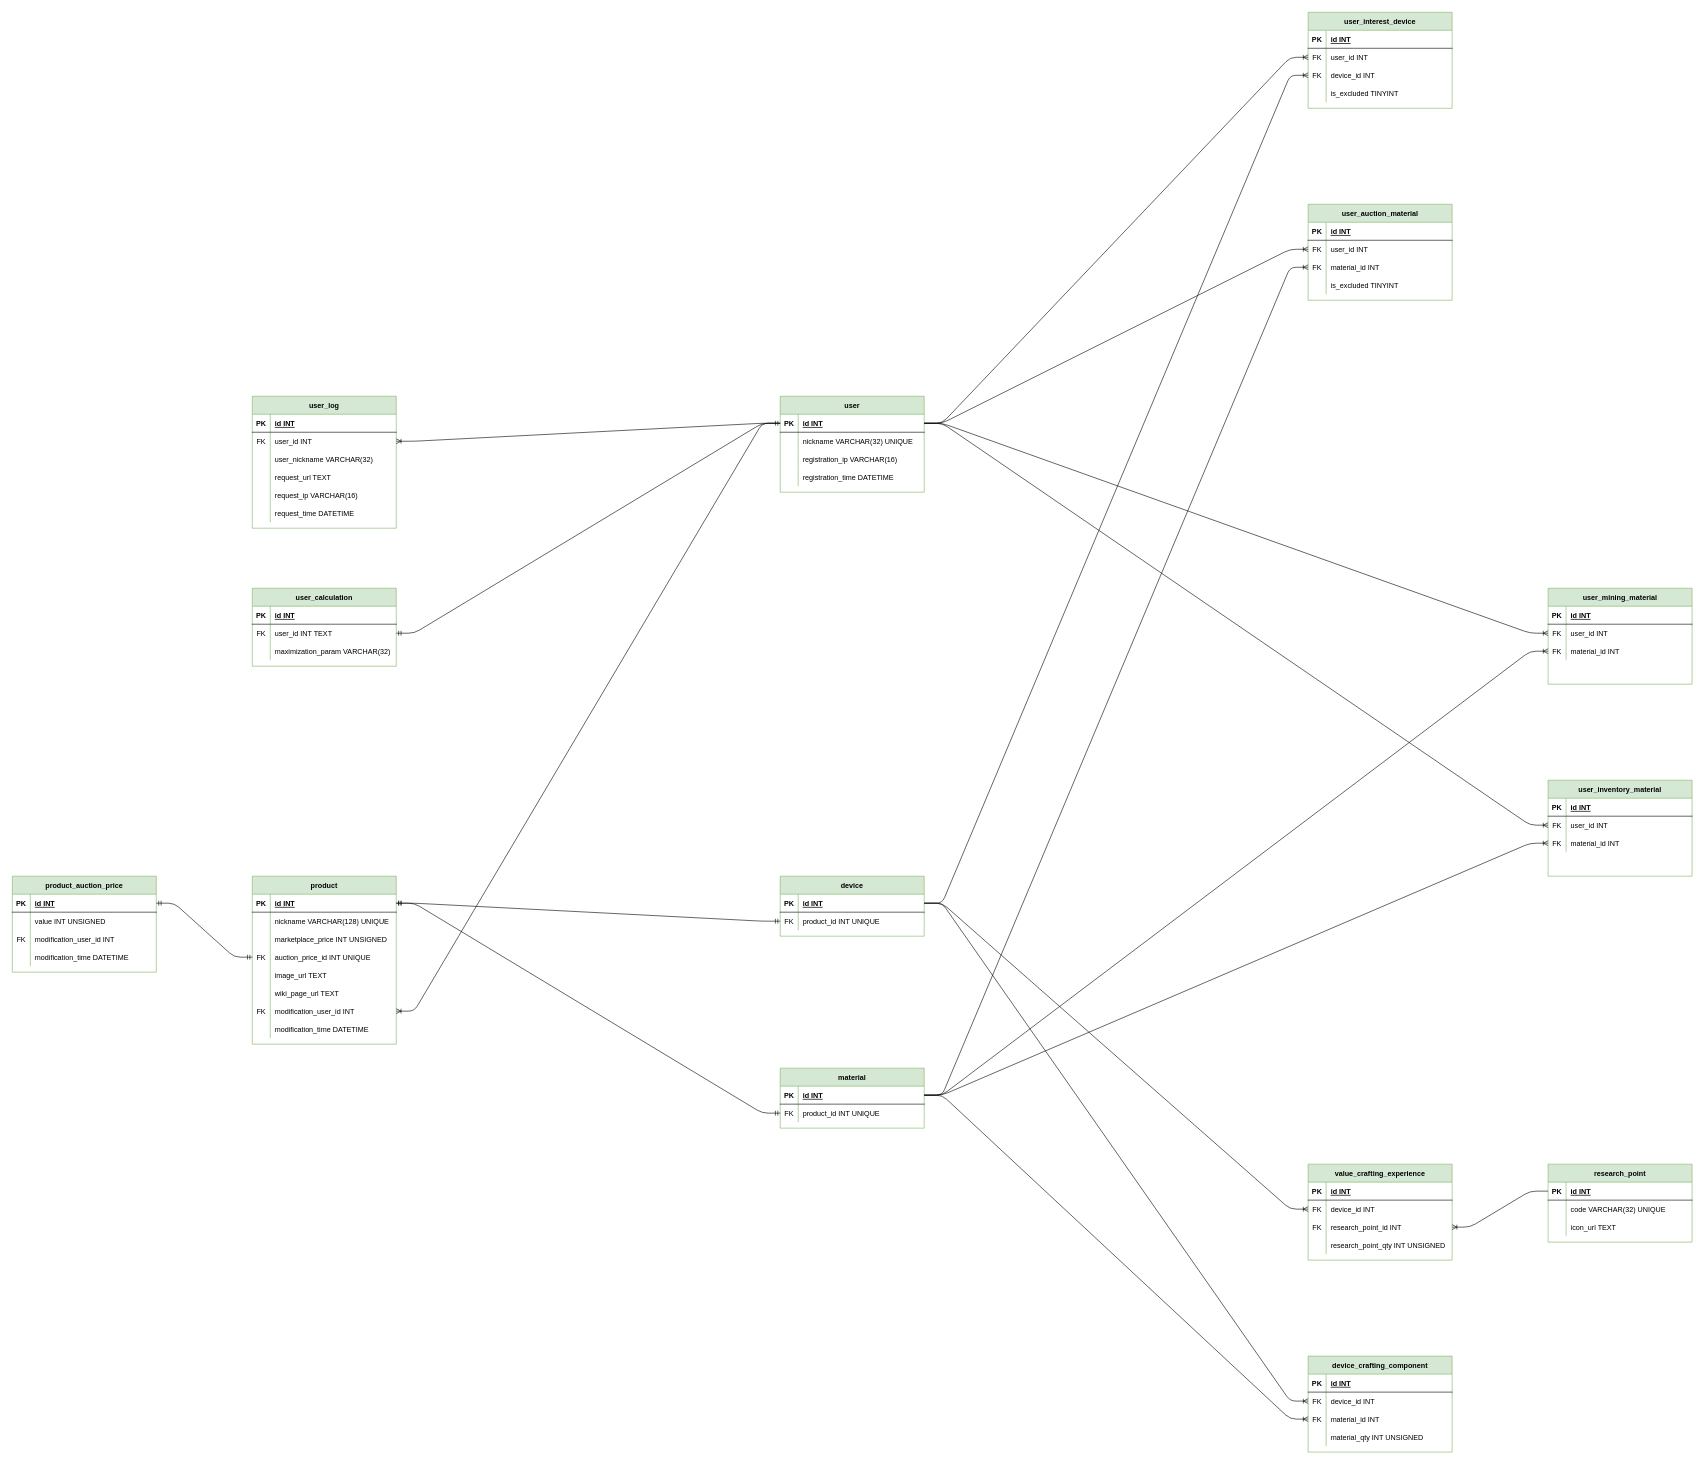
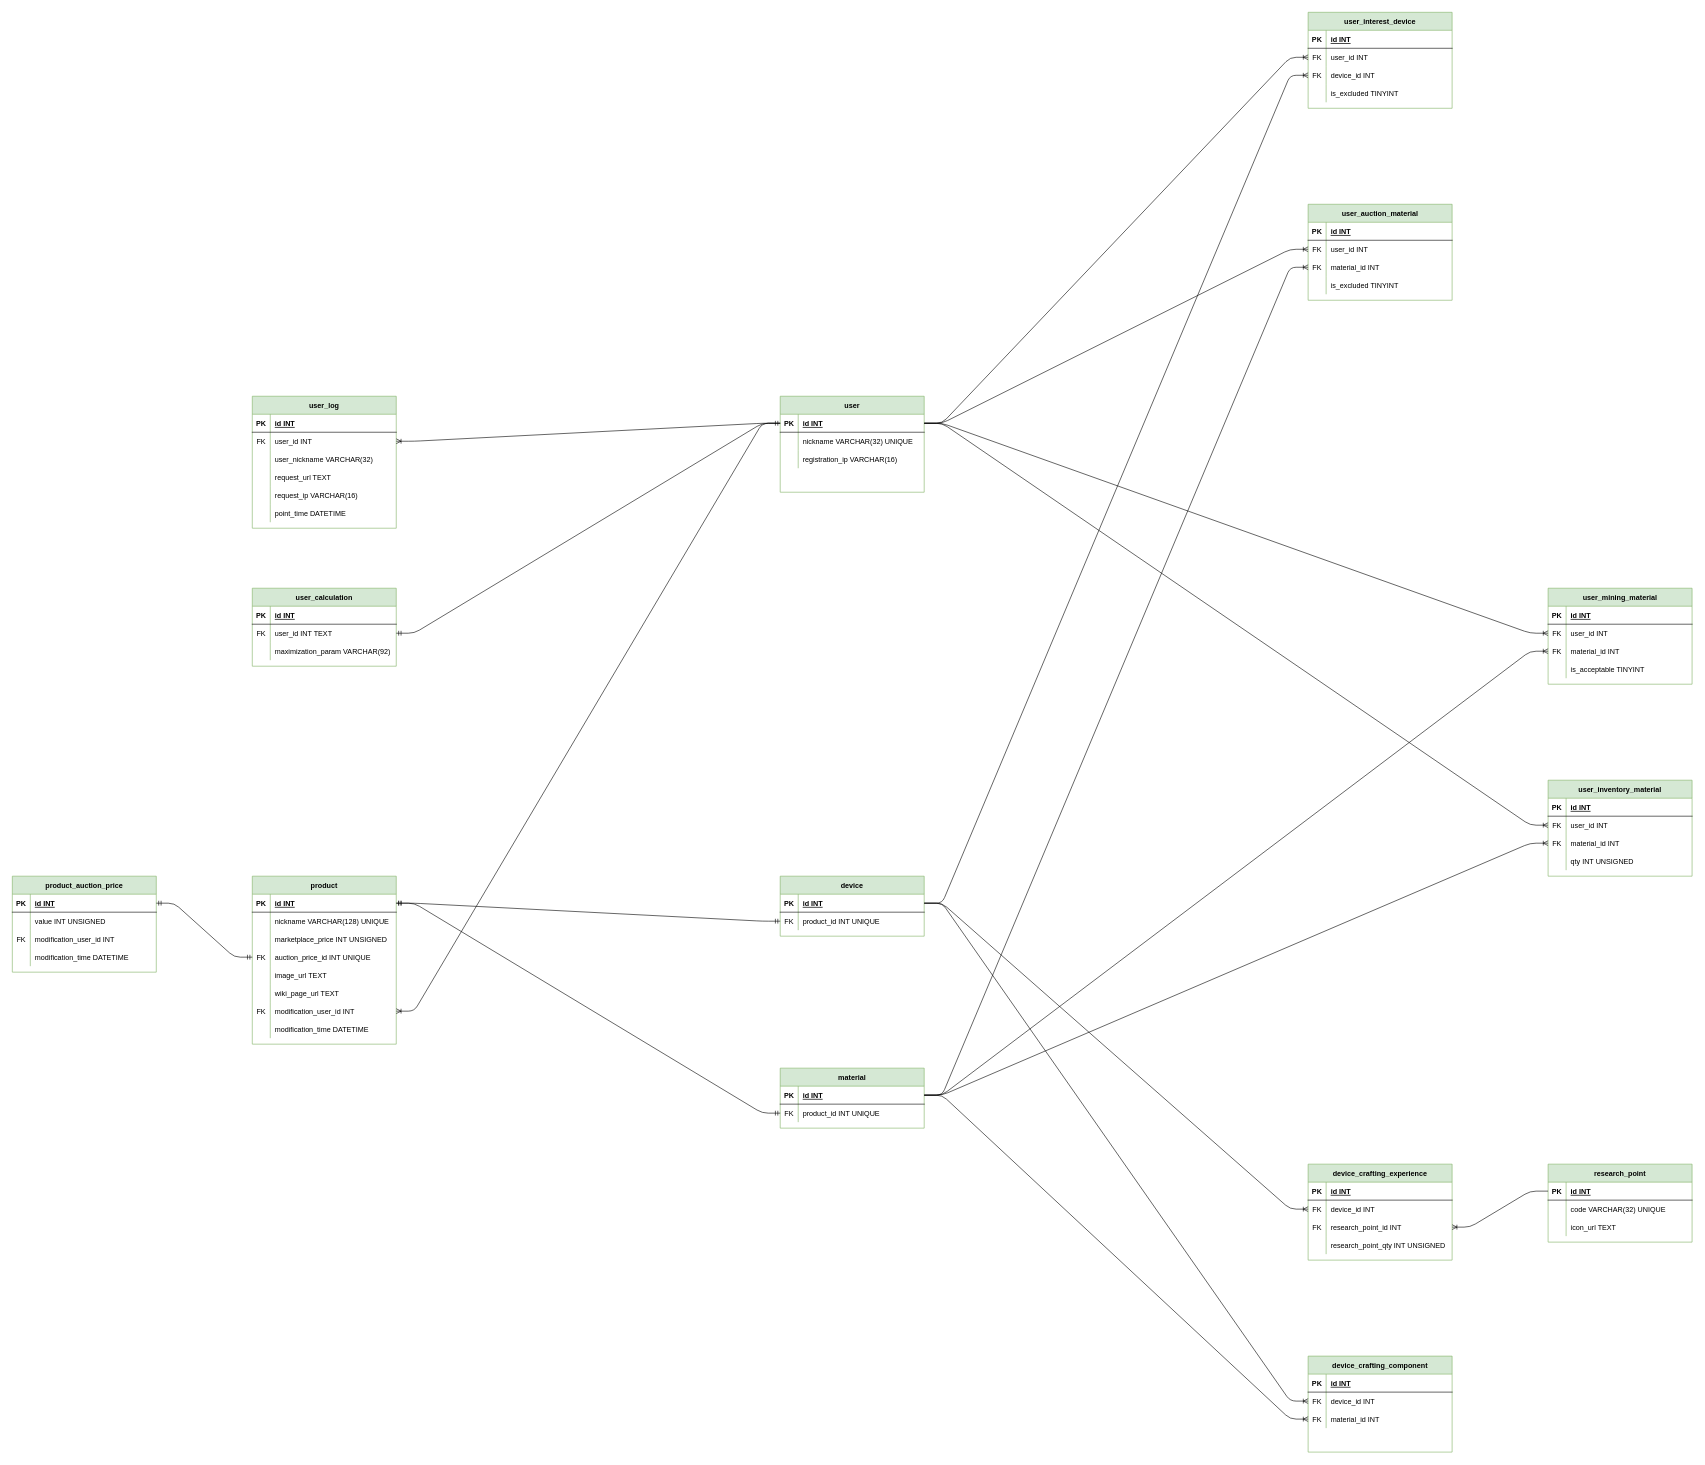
(861, 477) -> none
(315, 514) -> (310, 514)
(332, 652) -> (332, 652)
none -> (1629, 669)
none -> (1629, 861)
(1380, 1174) -> (1380, 1174)
(1389, 1437) -> none
